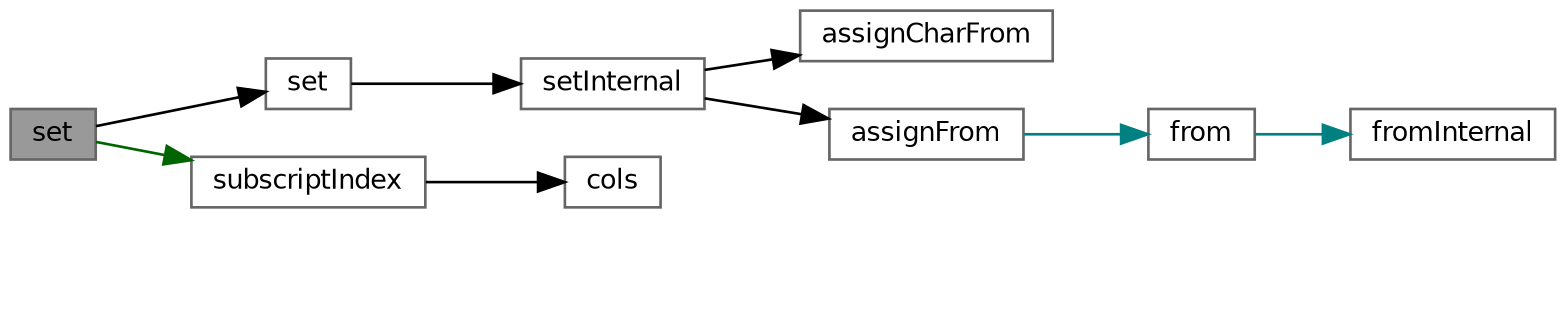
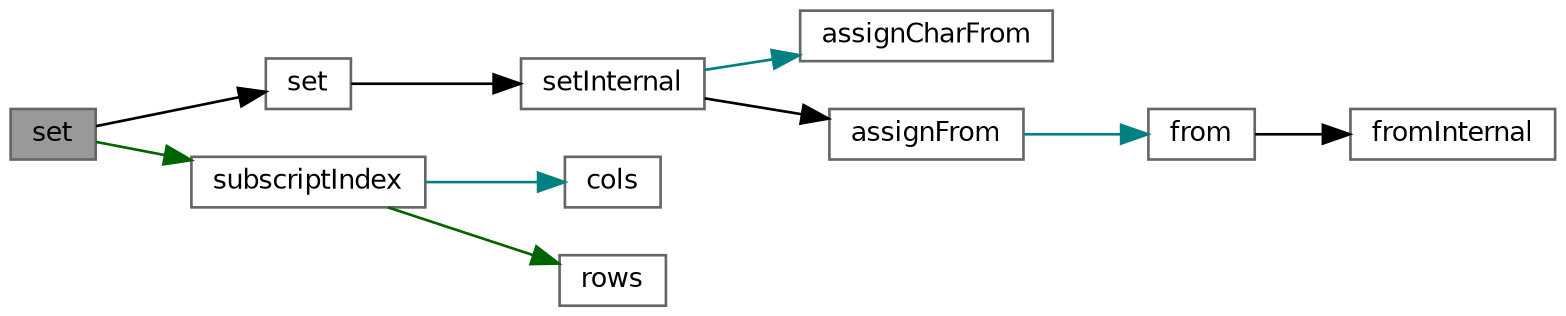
(738, 65) -> (738, 65)
(1289, 134) -> (1289, 134)
(482, 182) -> (482, 182)
none -> (613, 280)
